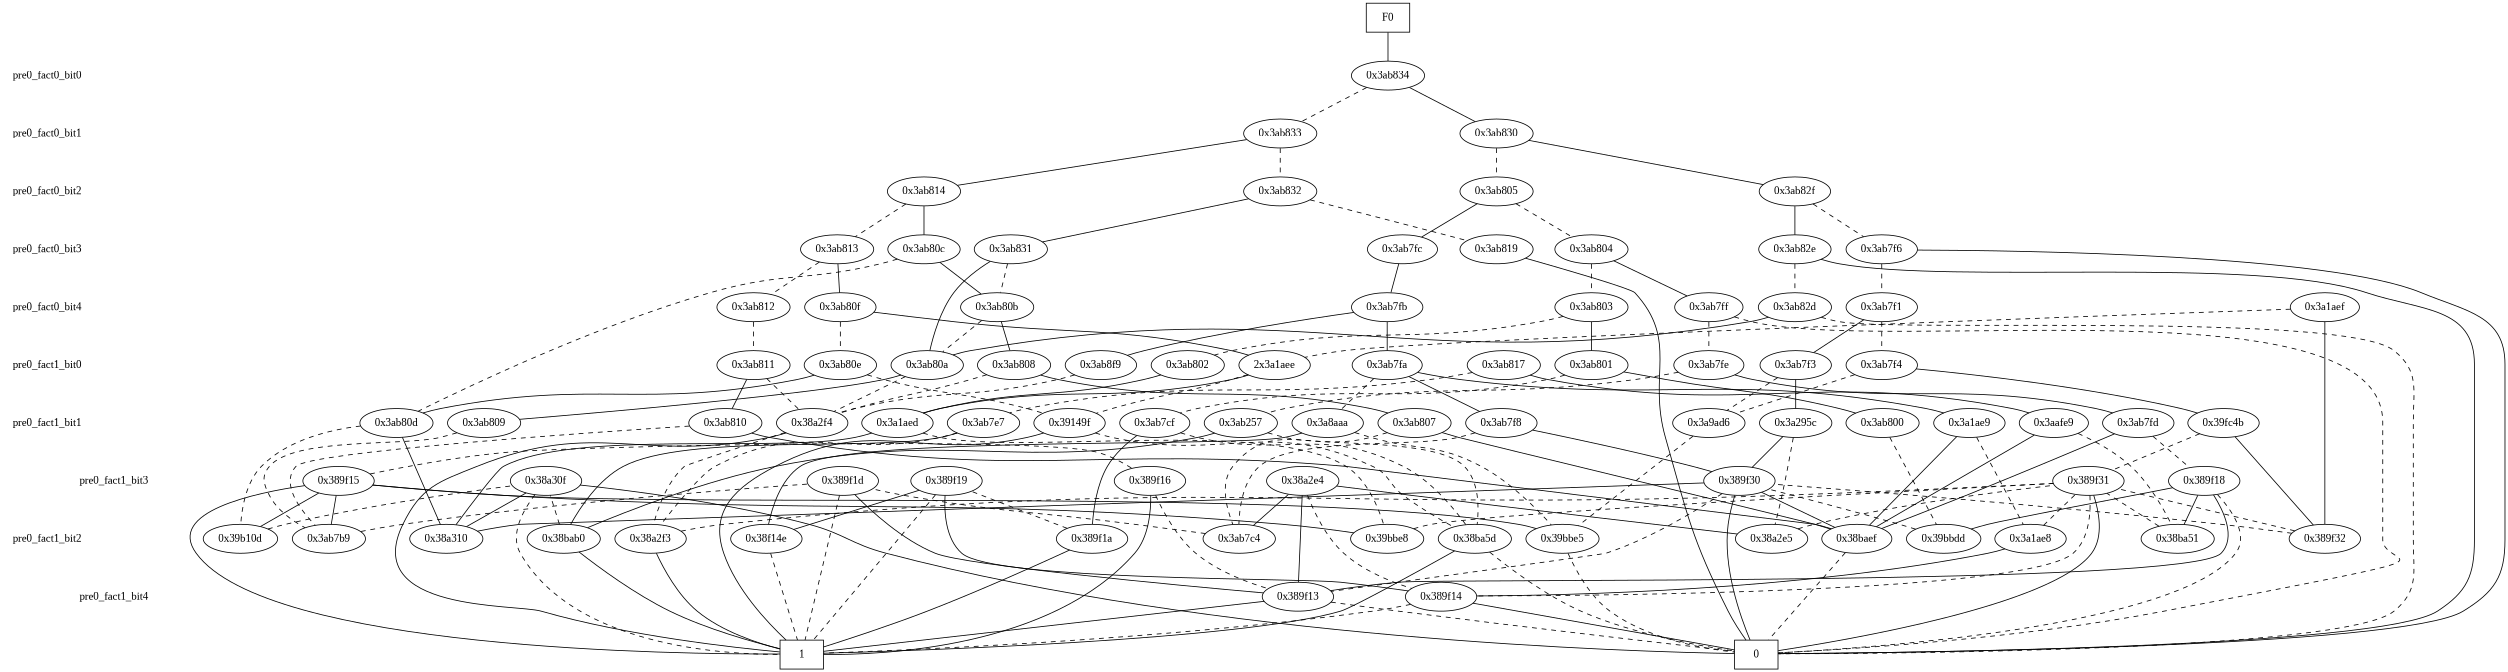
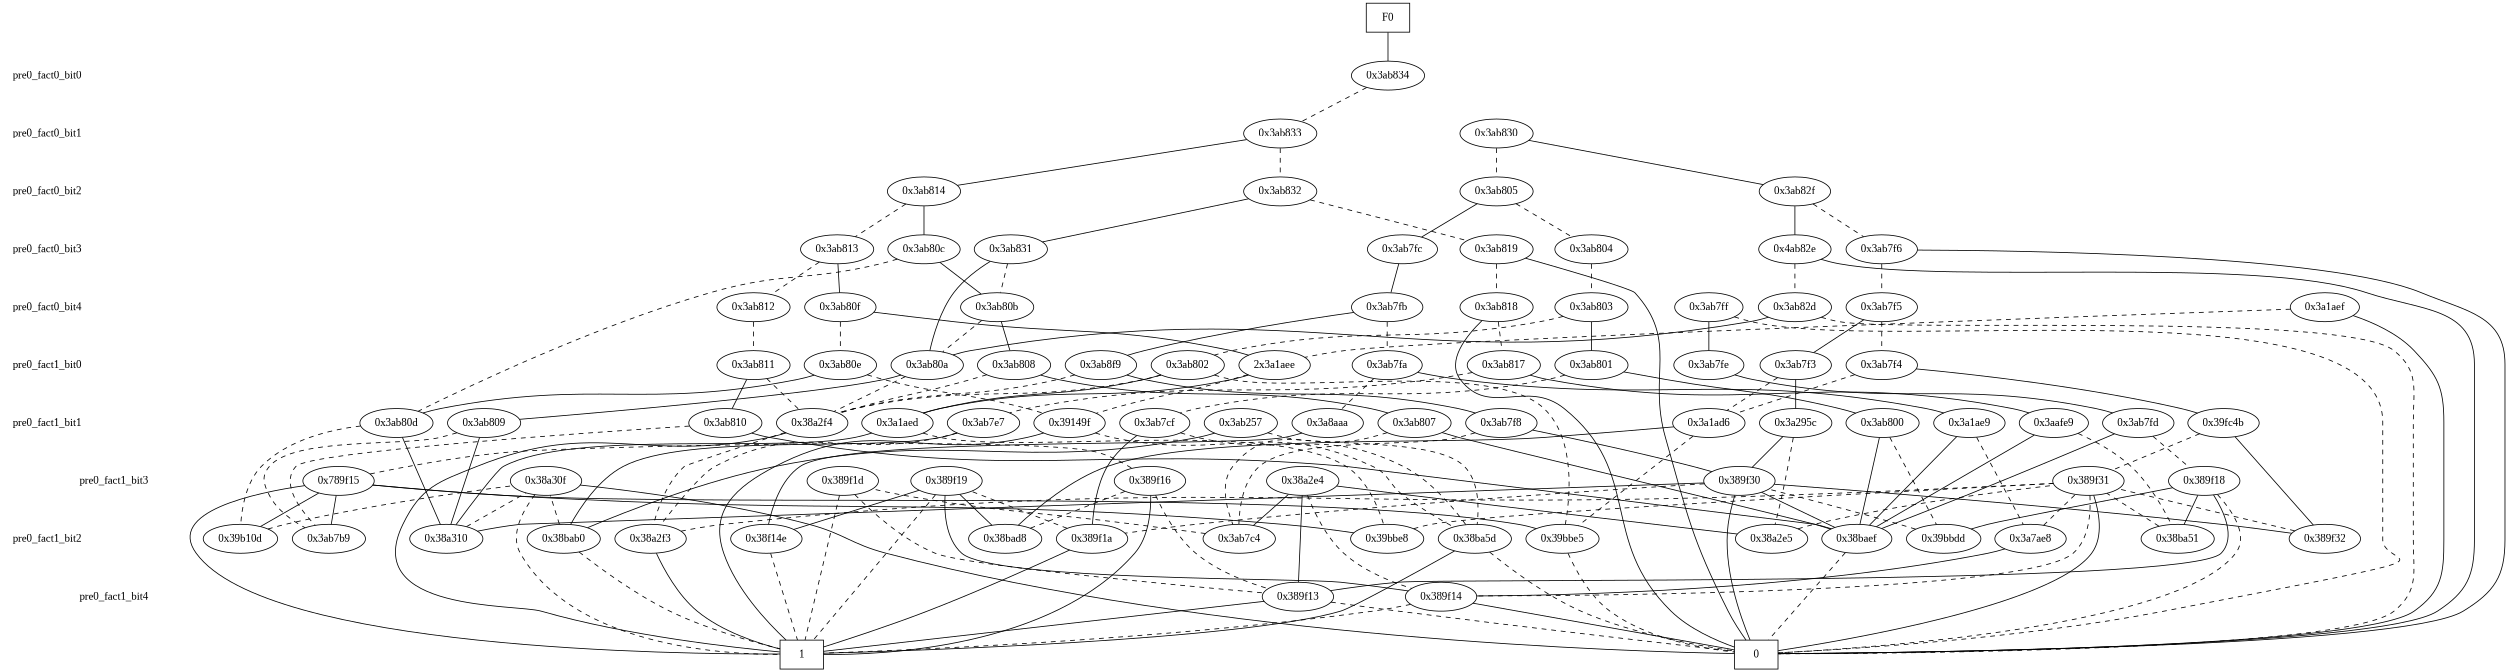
(1442, 105) -> none
(1795, 249) -> (1795, 249)
(1650, 278) -> none
none -> (1497, 307)
(1882, 307) -> (1882, 307)
(1709, 336) -> (1709, 336)
(1387, 342) -> (1387, 342)
(1473, 390) -> none
none -> (1000, 394)
(1451, 398) -> (1301, 394)
(1709, 423) -> (1709, 423)
(2325, 423) -> (2395, 618)
(1463, 458) -> (1510, 392)
(339, 481) -> (339, 481)
none -> (465, 481)
none -> (1870, 481)
(573, 504) -> none
(502, 506) -> (496, 510)
(2033, 506) -> (2033, 506)
none -> (1005, 539)
(2031, 539) -> (2031, 539)
(964, 560) -> (964, 560)
(1533, 564) -> (1400, 506)
(674, 613) -> (674, 613)
